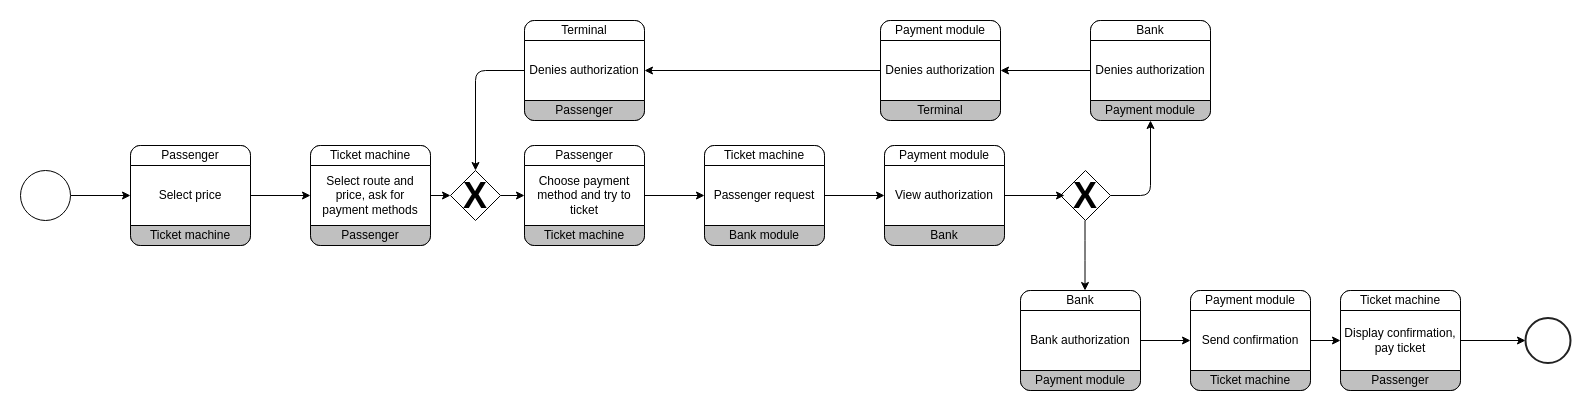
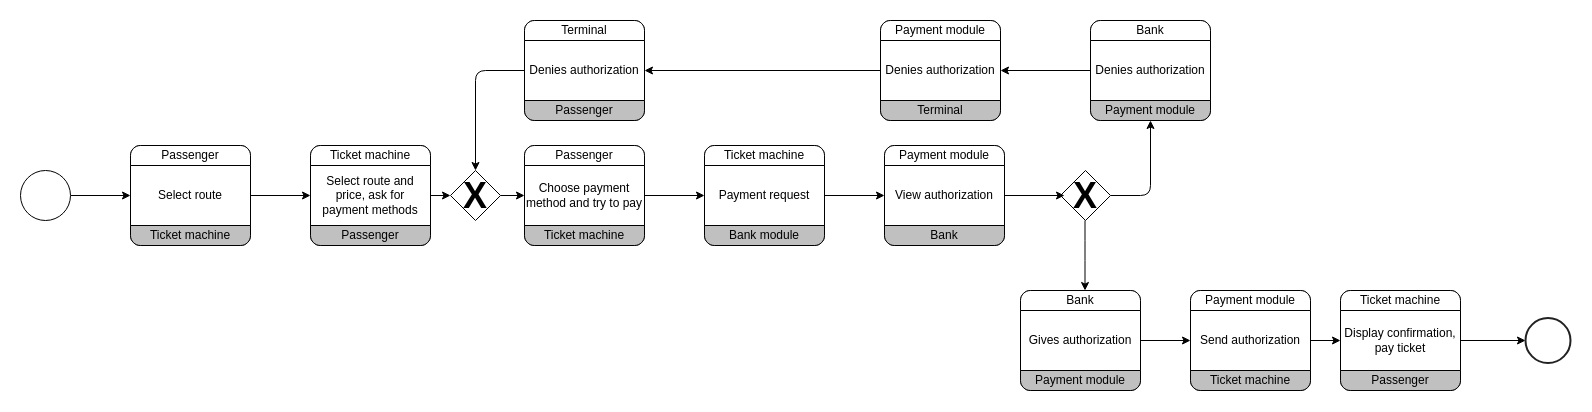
(191, 196) -> (191, 196)
(585, 196) -> (585, 196)
(765, 196) -> (765, 196)
(1081, 341) -> (1081, 341)
(1251, 341) -> (1251, 341)
